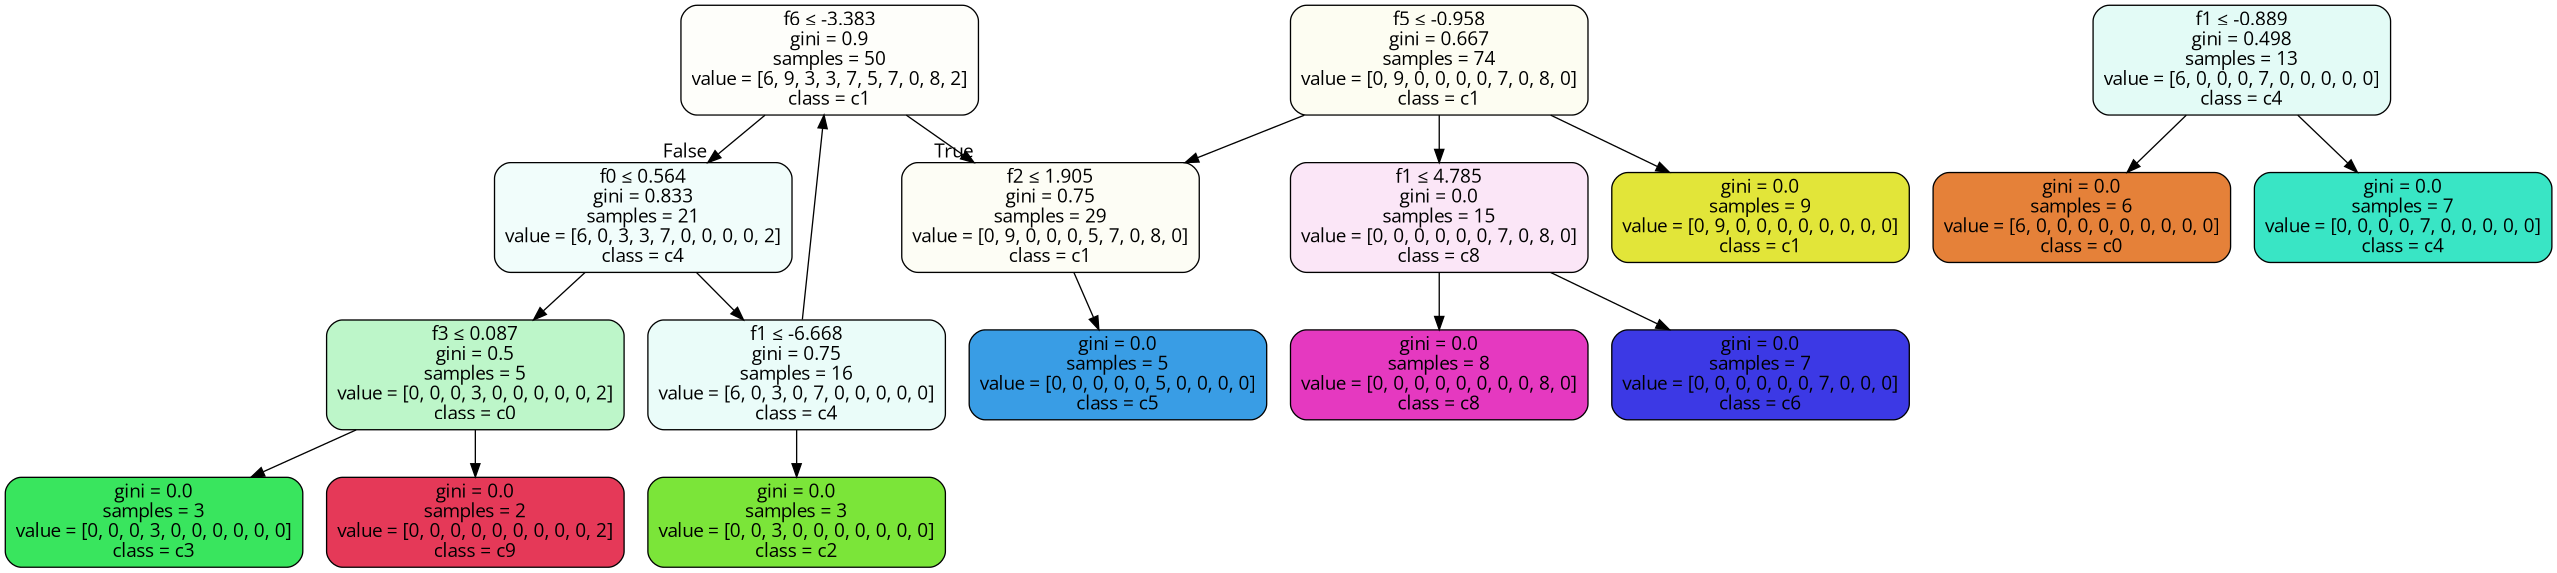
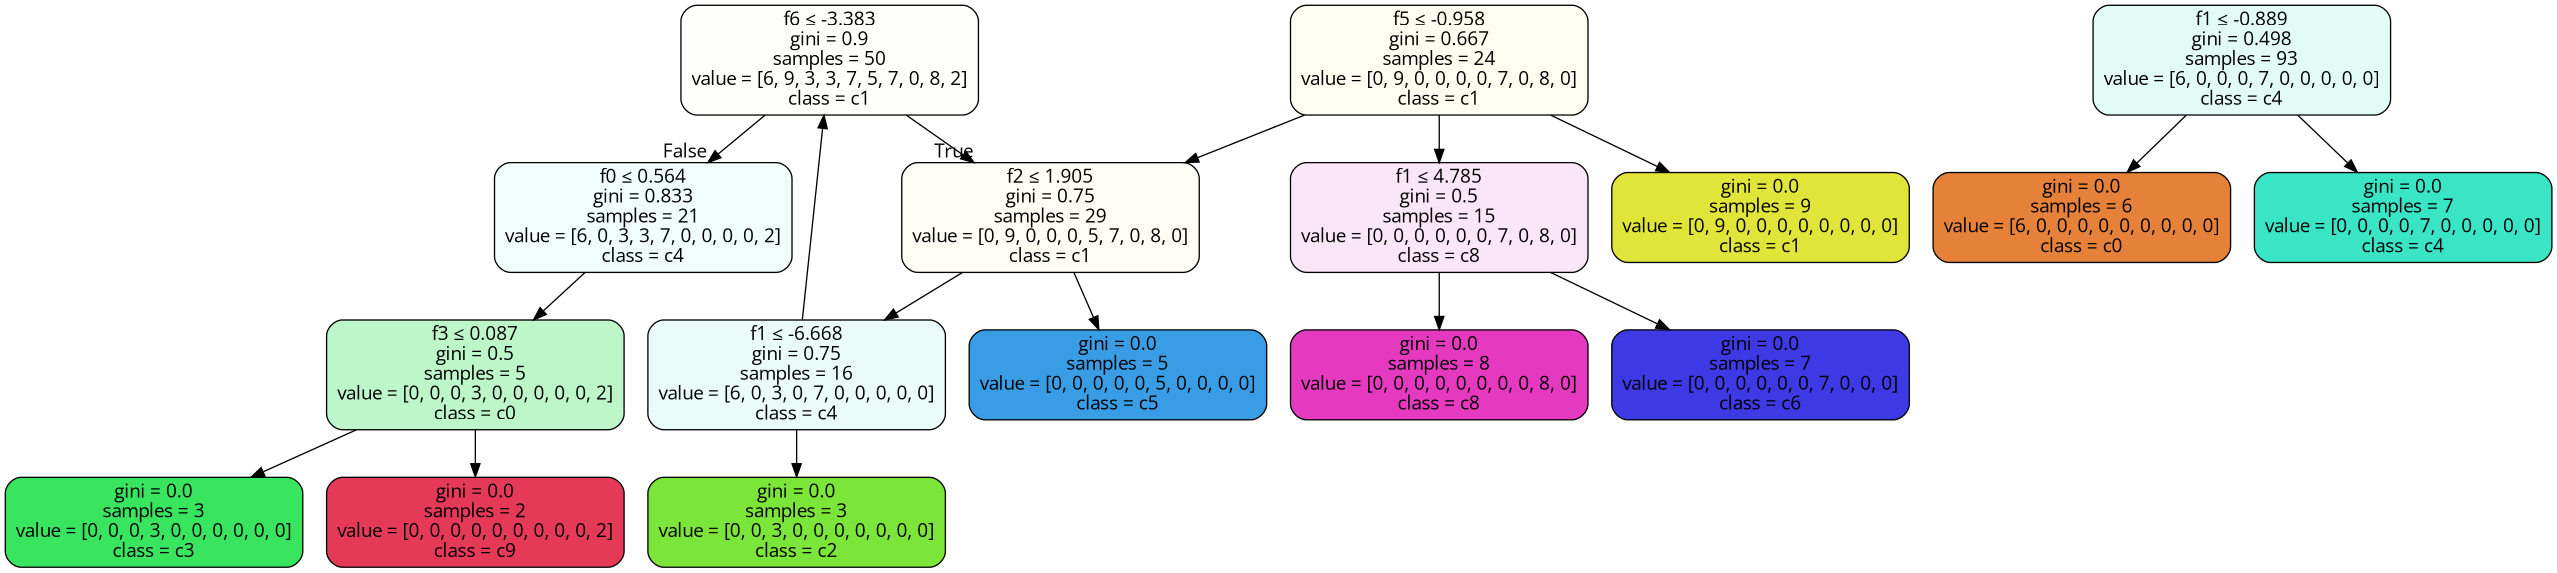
(1439, 60) -> (1439, 60)
(2242, 60) -> (2242, 60)
(1439, 197) -> (1439, 197)
(715, 291) -> (929, 293)
